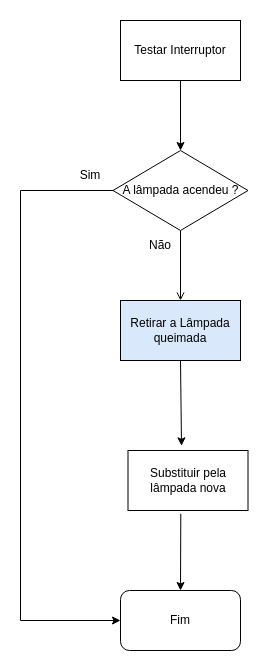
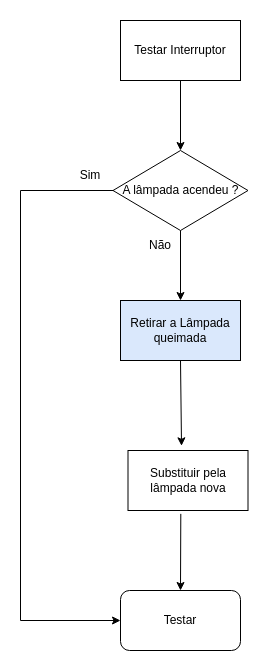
(181, 294) -> (181, 292)
(181, 621) -> (181, 621)
